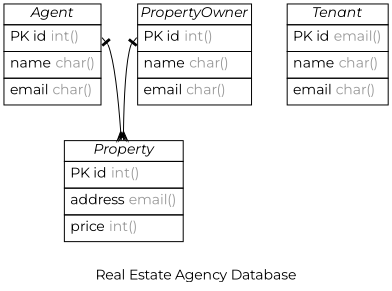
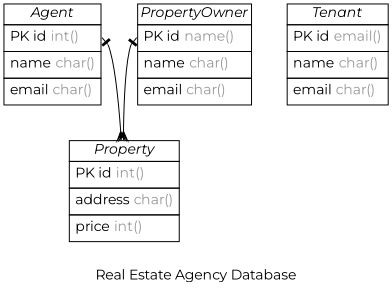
(199, 37) -> (209, 37)
(153, 200) -> (153, 200)
